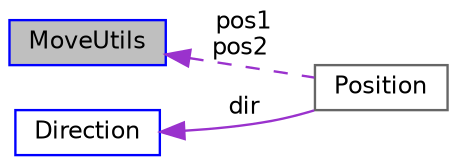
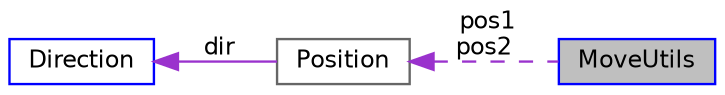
(252, 68) -> (496, 62)
